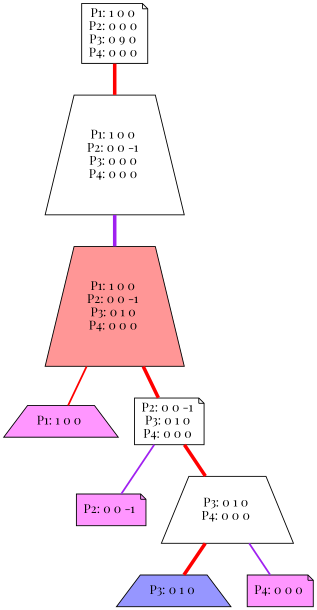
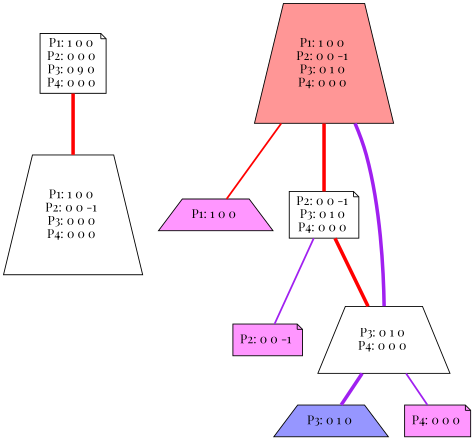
(115, 231) -> (378, 213)
(195, 559) -> (352, 389)
